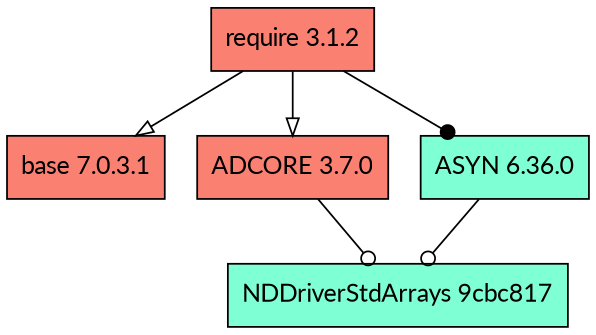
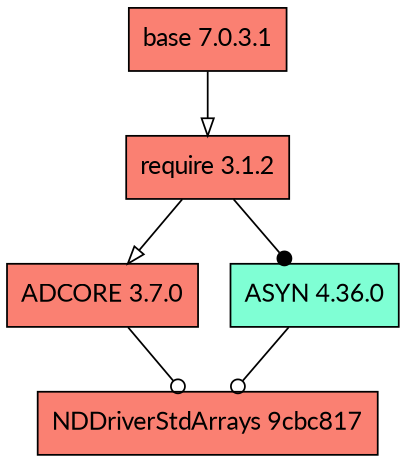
(197, 99) -> (208, 95)
(505, 167) -> (315, 295)
(398, 295) -> (208, 423)
